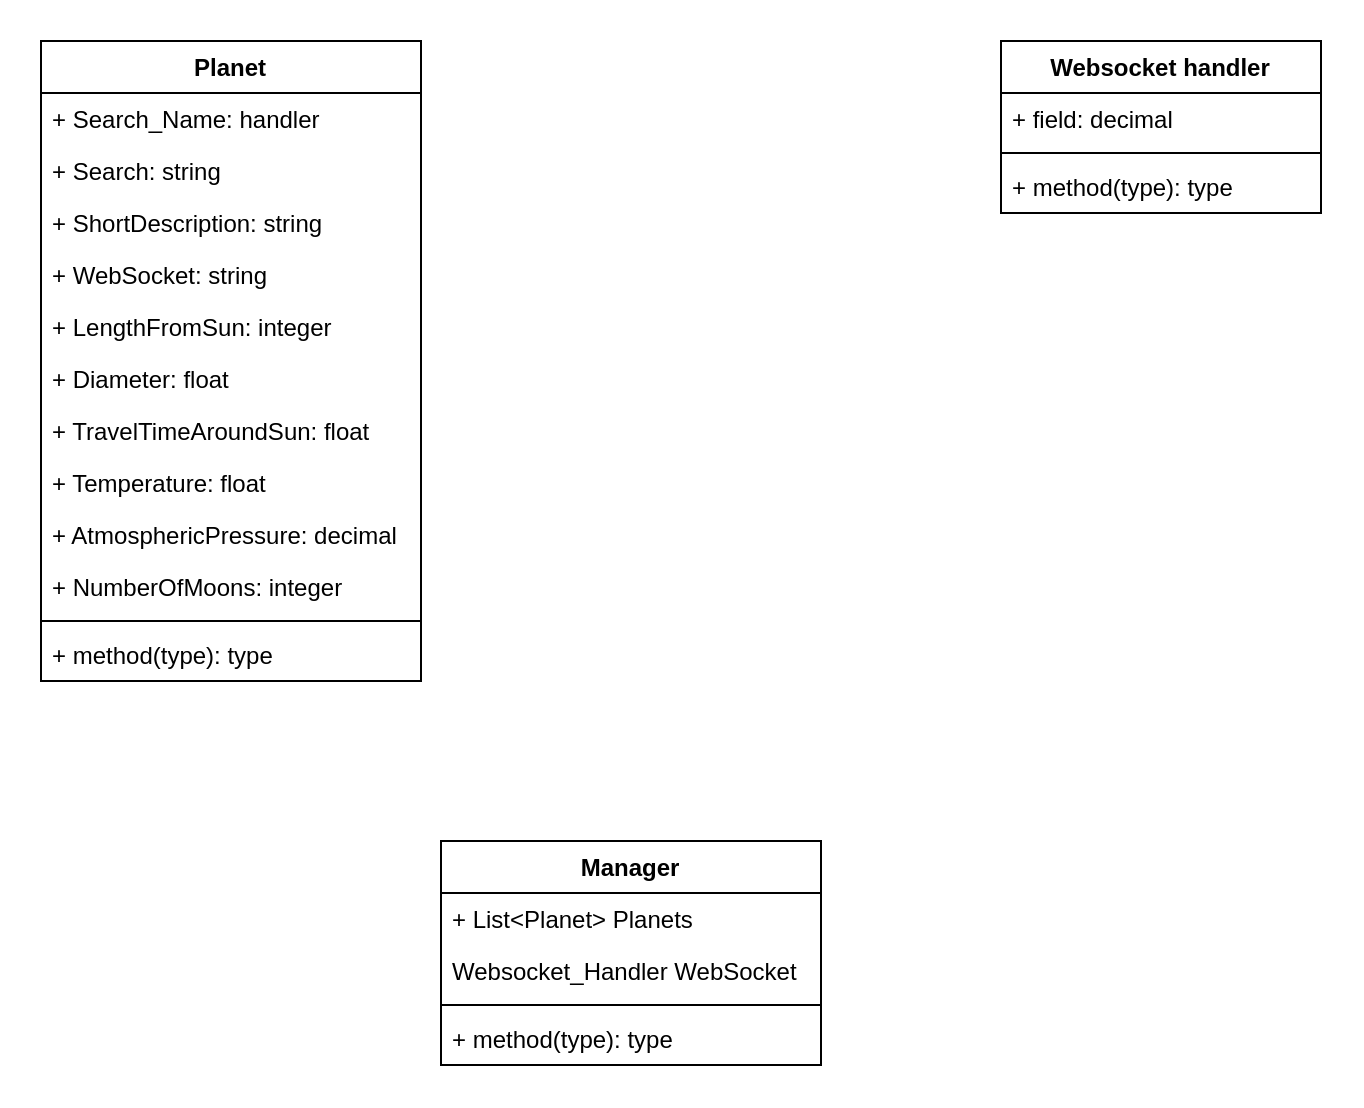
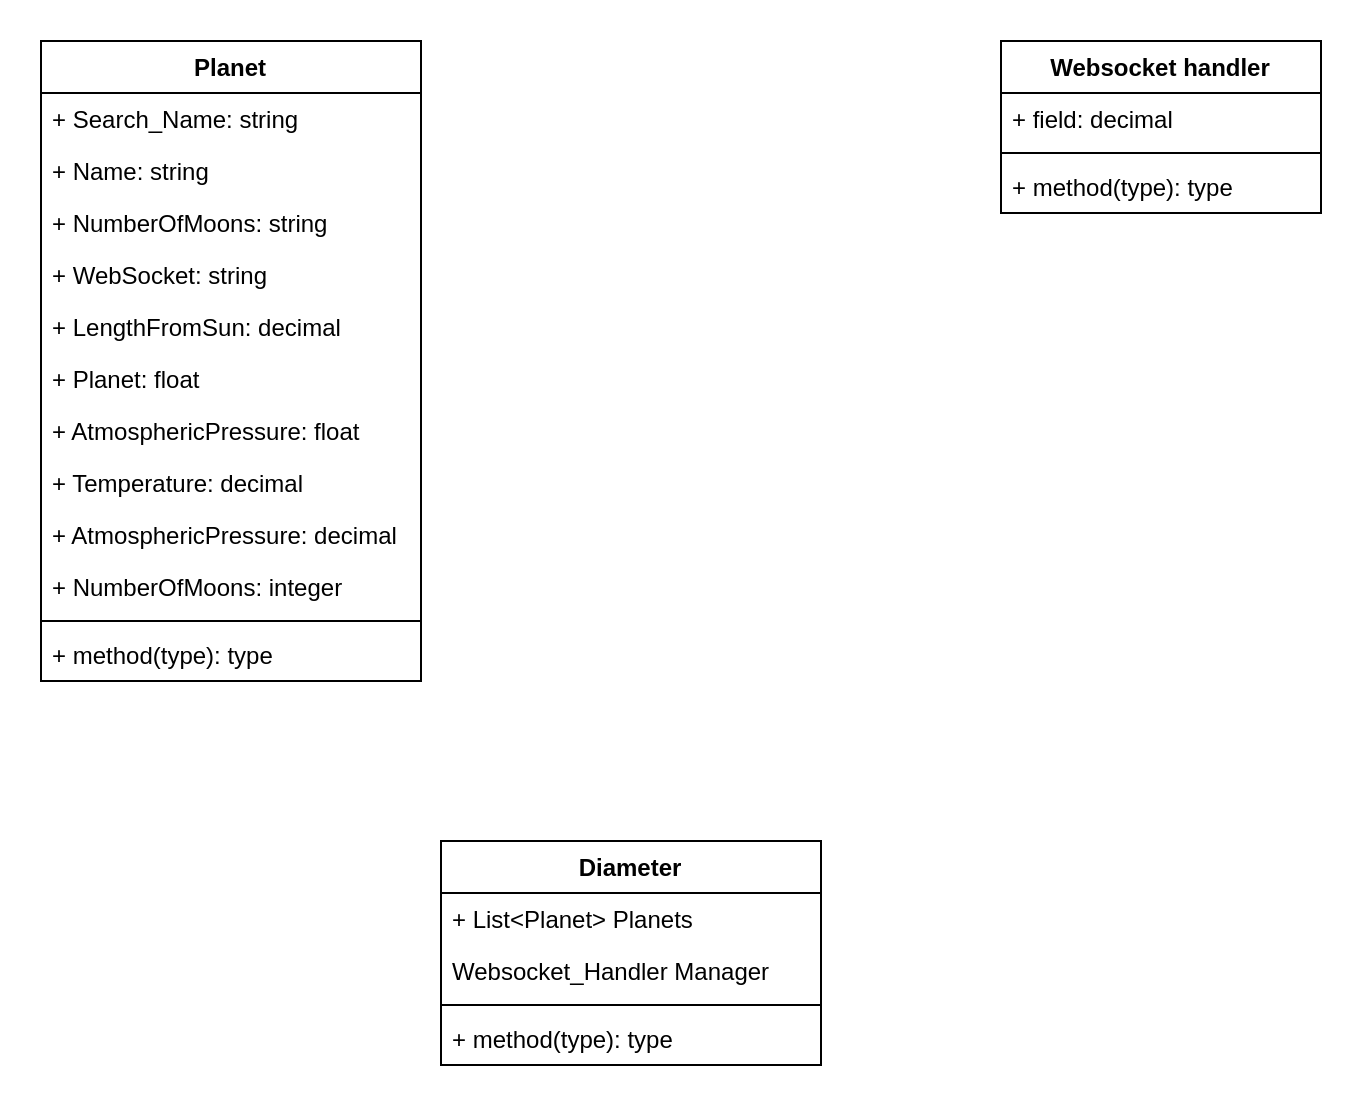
(187, 120) -> (181, 120)
(147, 172) -> (134, 172)
(208, 224) -> (194, 224)
(201, 328) -> (198, 328)
(151, 380) -> (137, 380)
(221, 432) -> (225, 432)
(174, 484) -> (184, 484)
(630, 868) -> (630, 868)
(627, 972) -> (614, 972)
